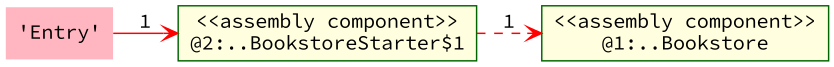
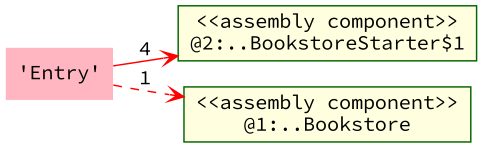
(146, 22) -> (146, 50)
(502, 33) -> (141, 90)
